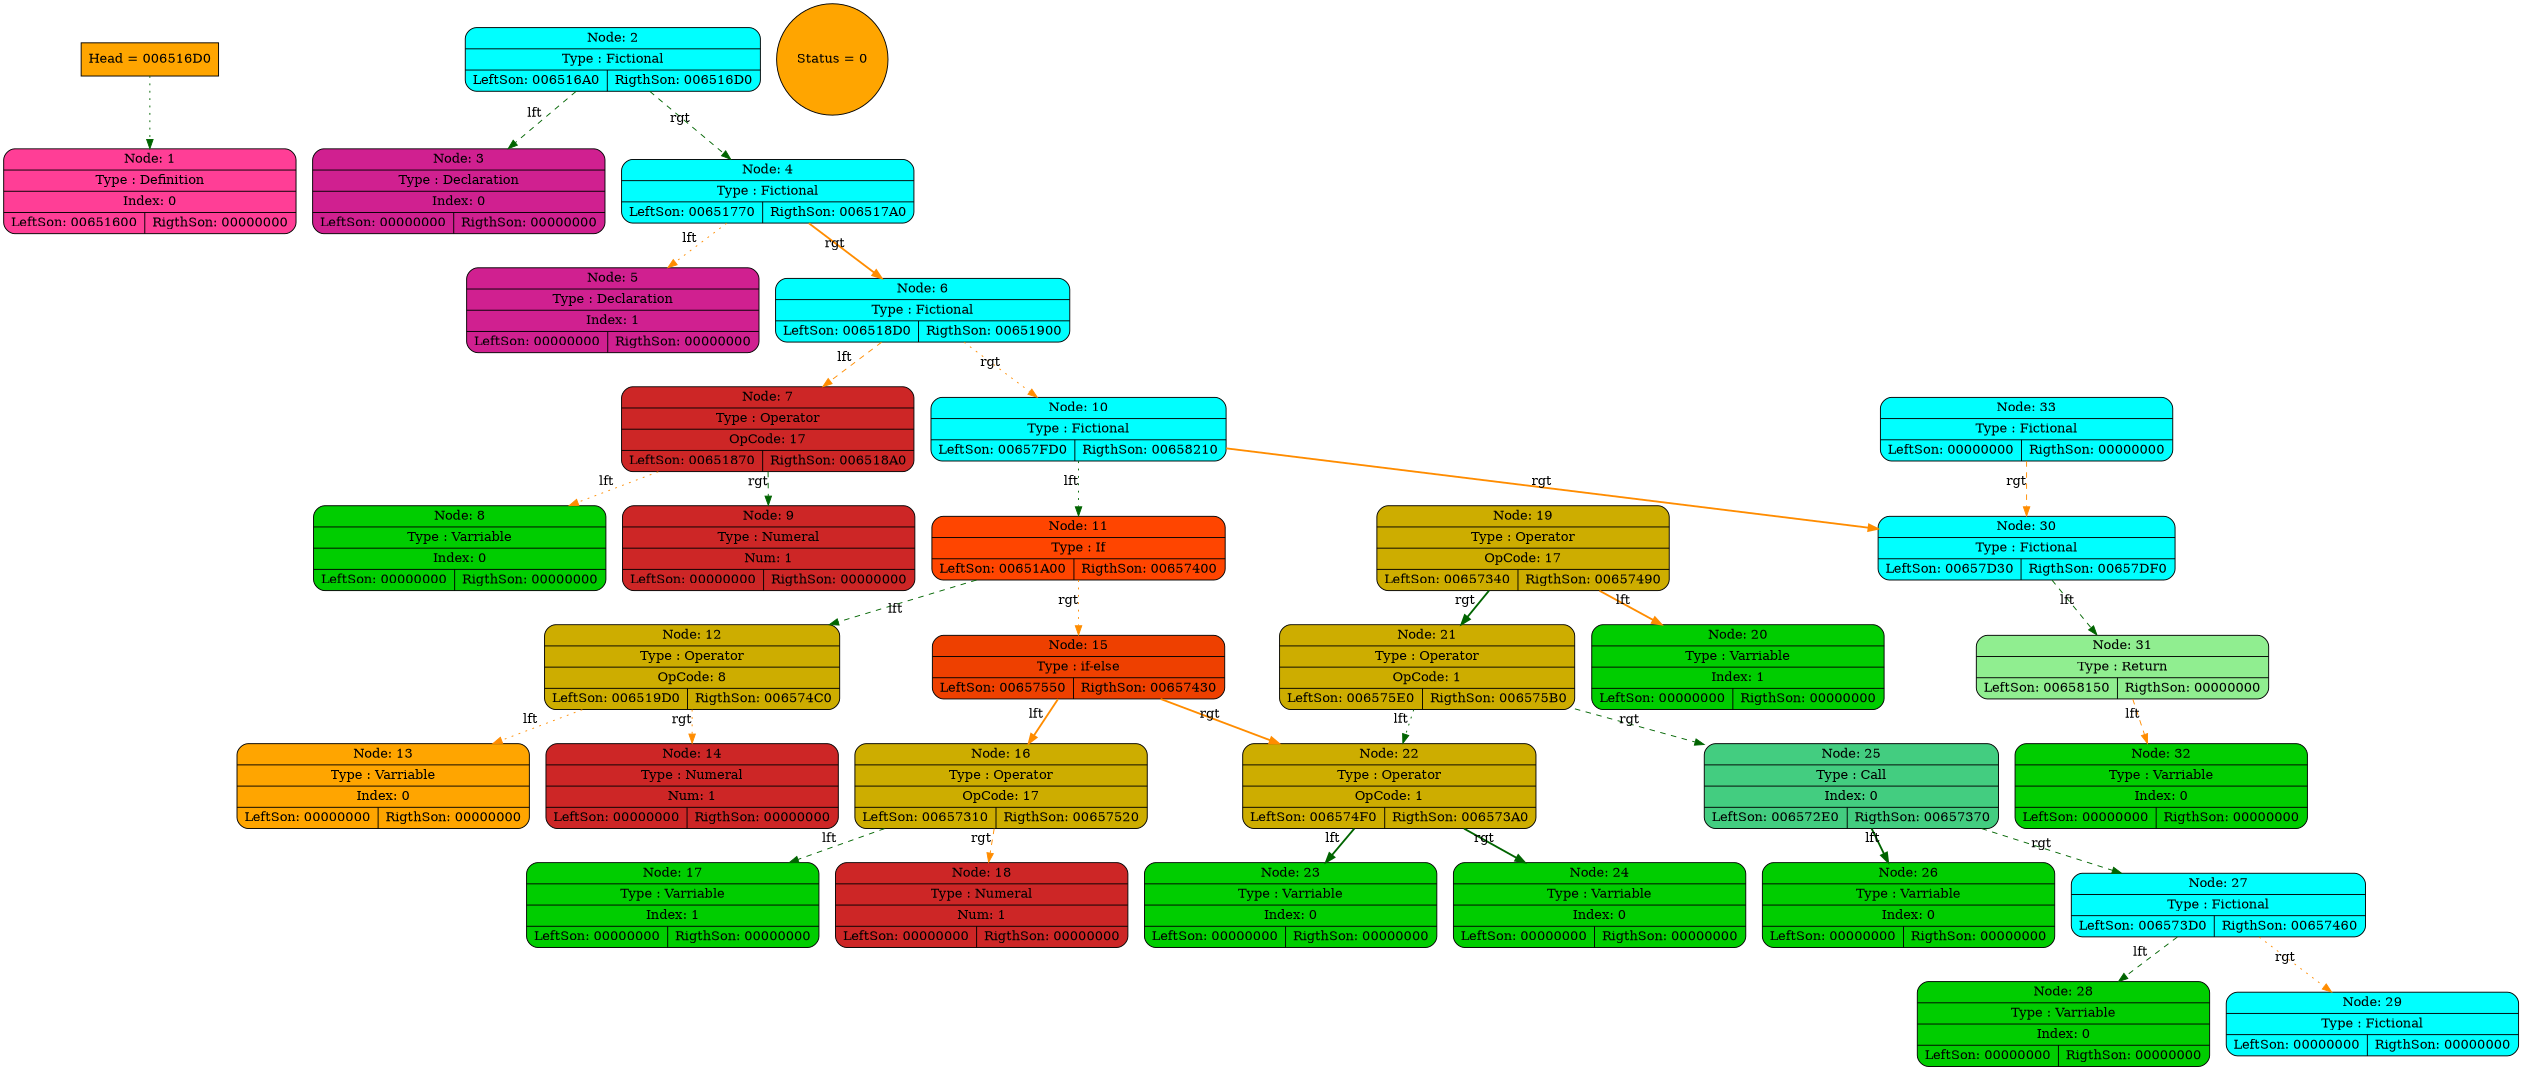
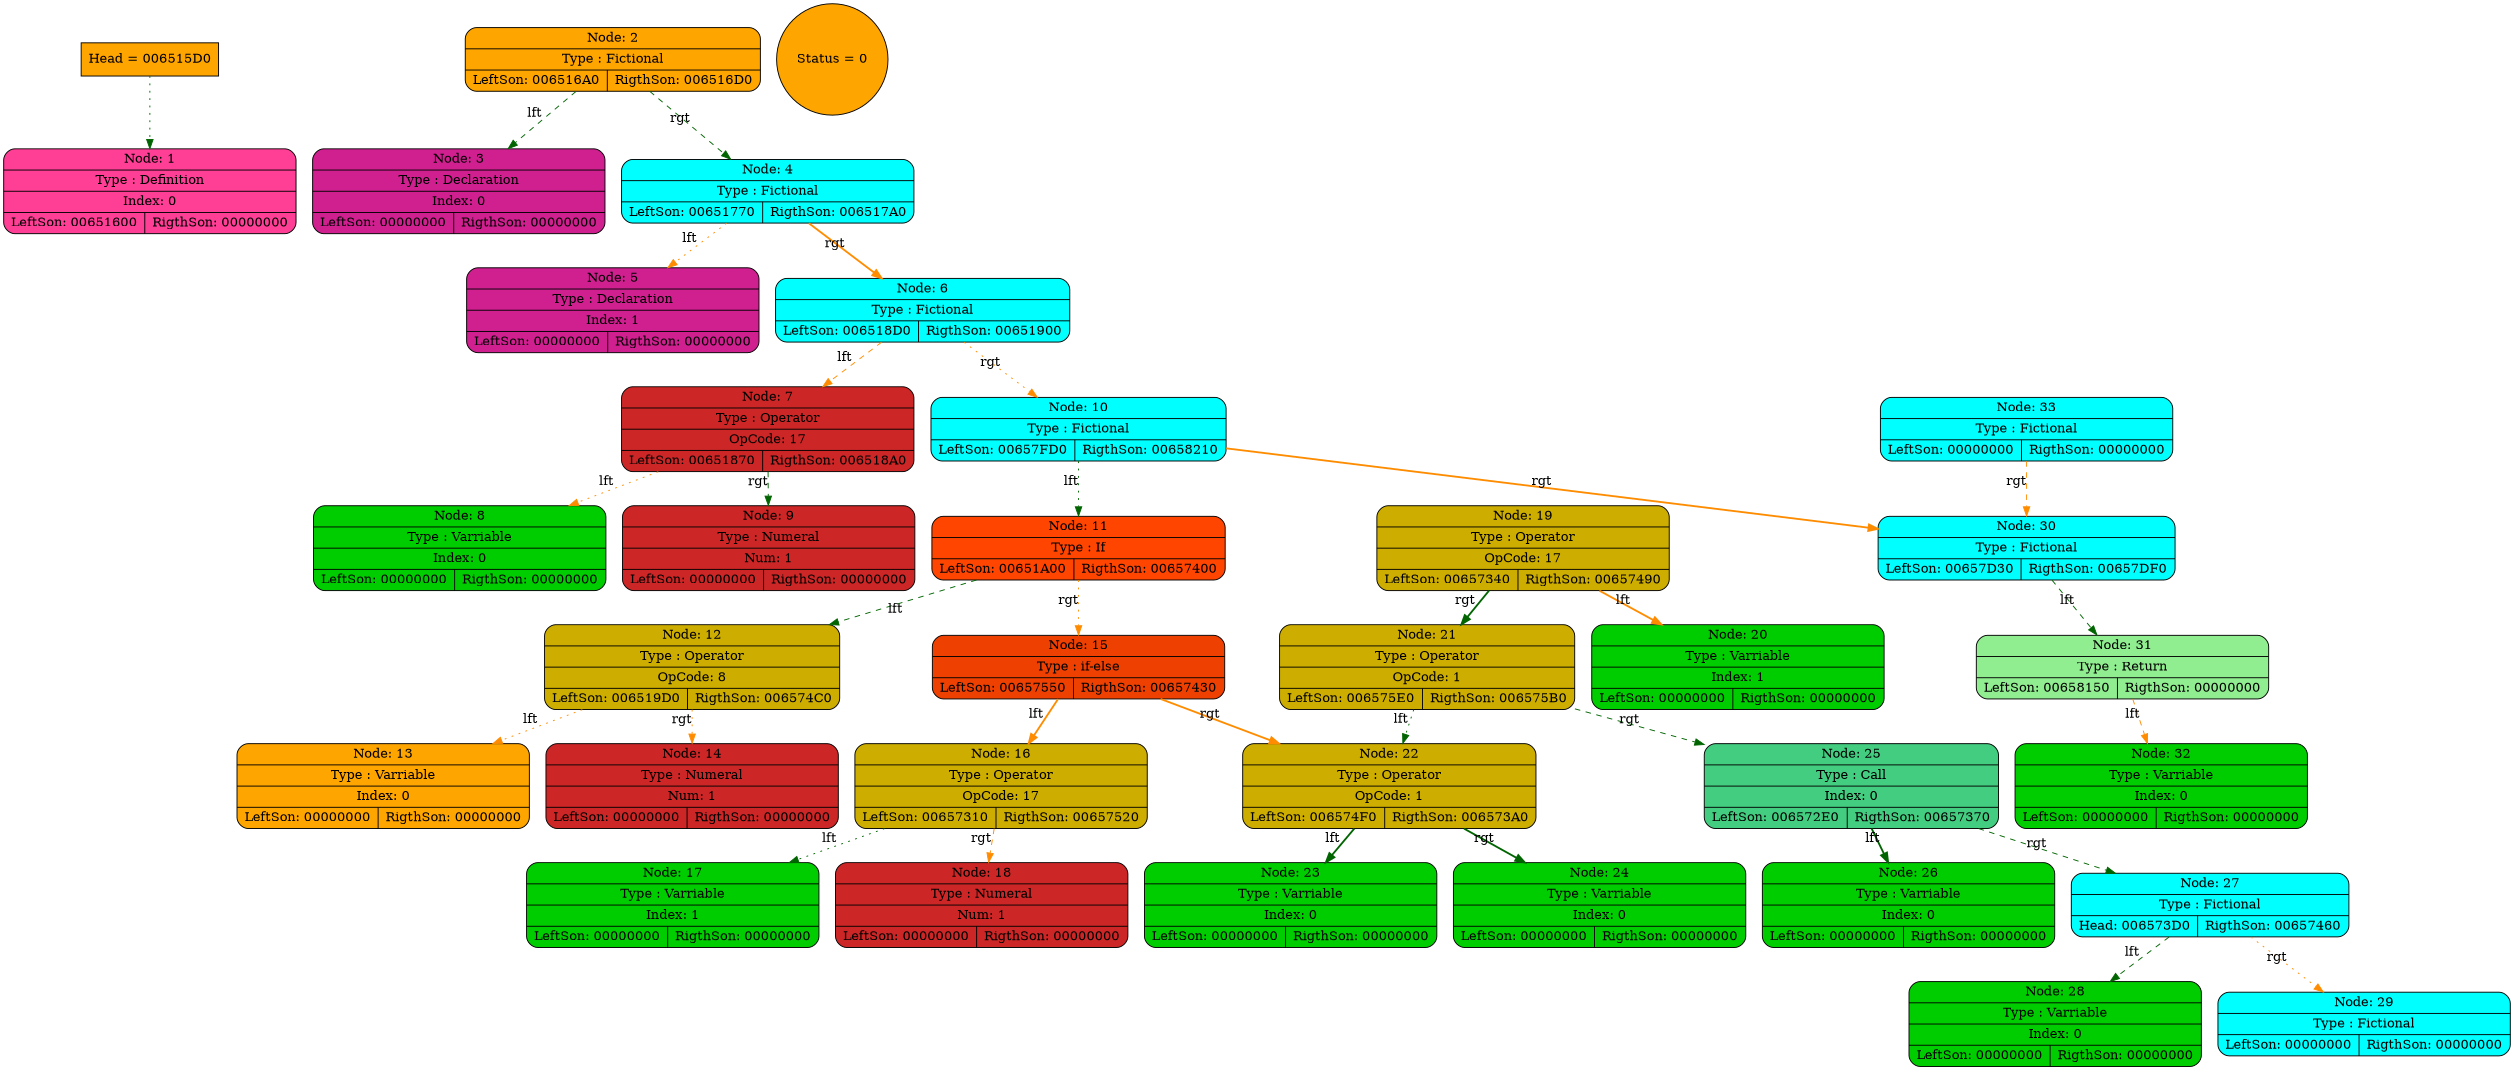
(150, 59) -> (150, 59)
(613, 59) -> (613, 59)
(841, 844) -> (841, 844)
(2143, 926) -> (2134, 926)
